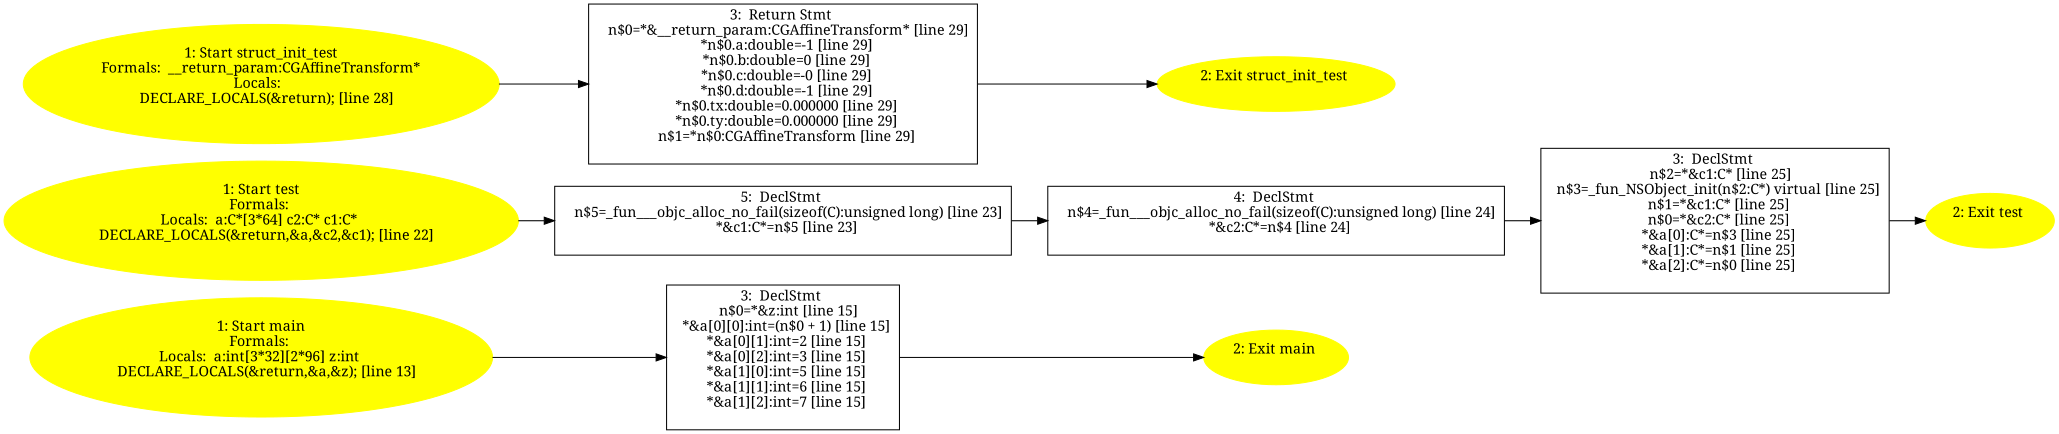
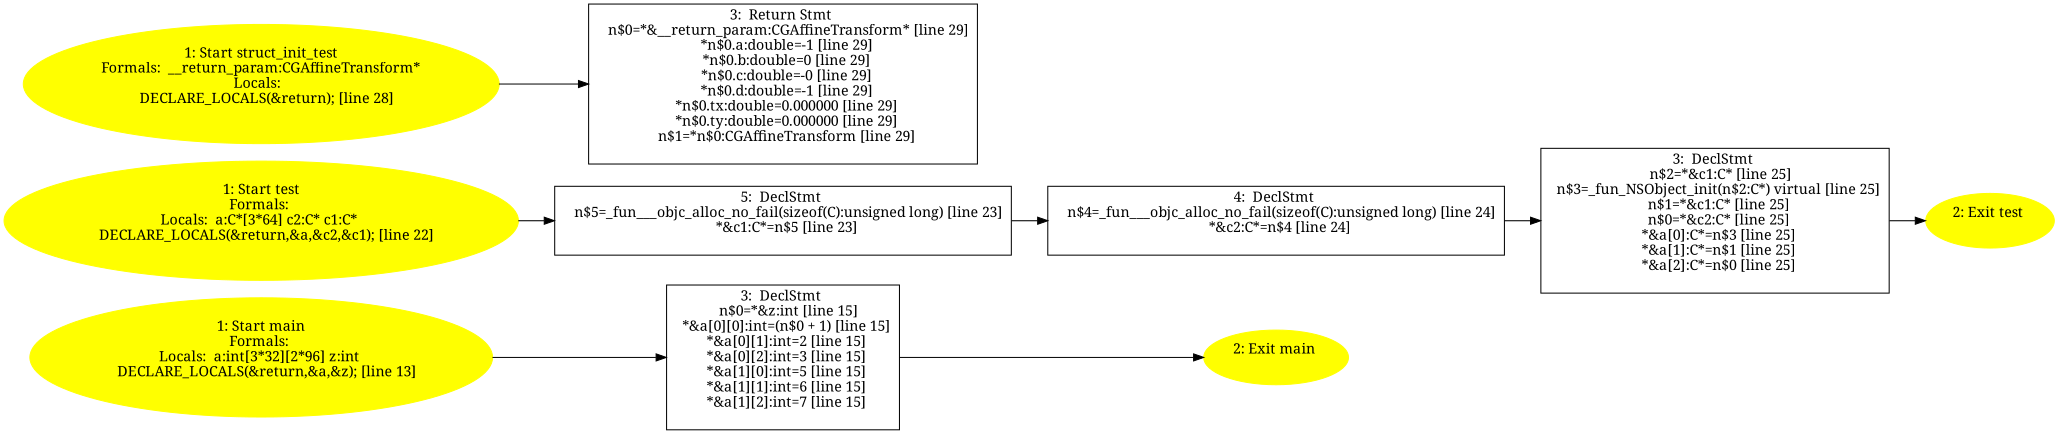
(1276, 84) -> none
